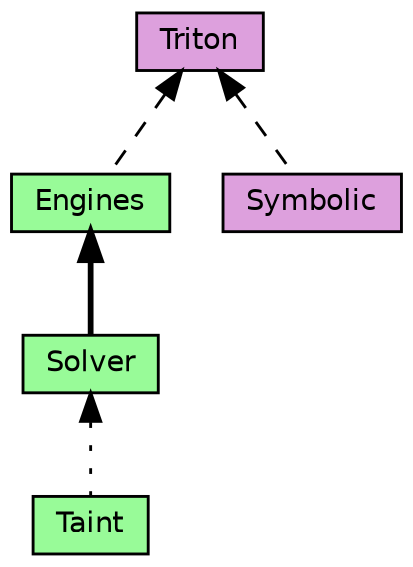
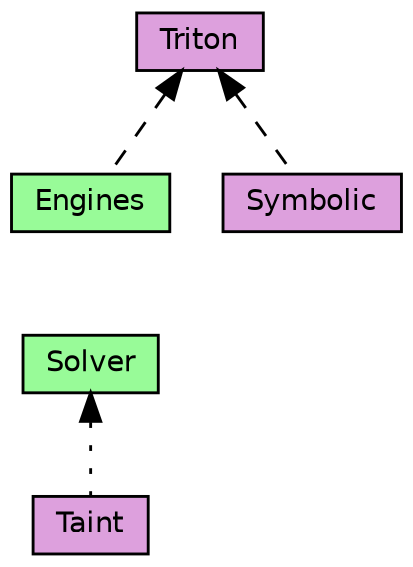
(91, 298) -> none
(91, 525) -> (91, 525)
